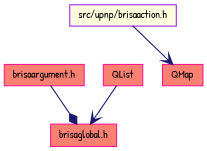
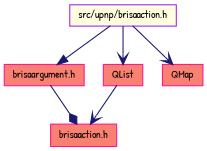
none -> (123, 40)
none -> (88, 42)
(84, 135) -> (84, 135)
